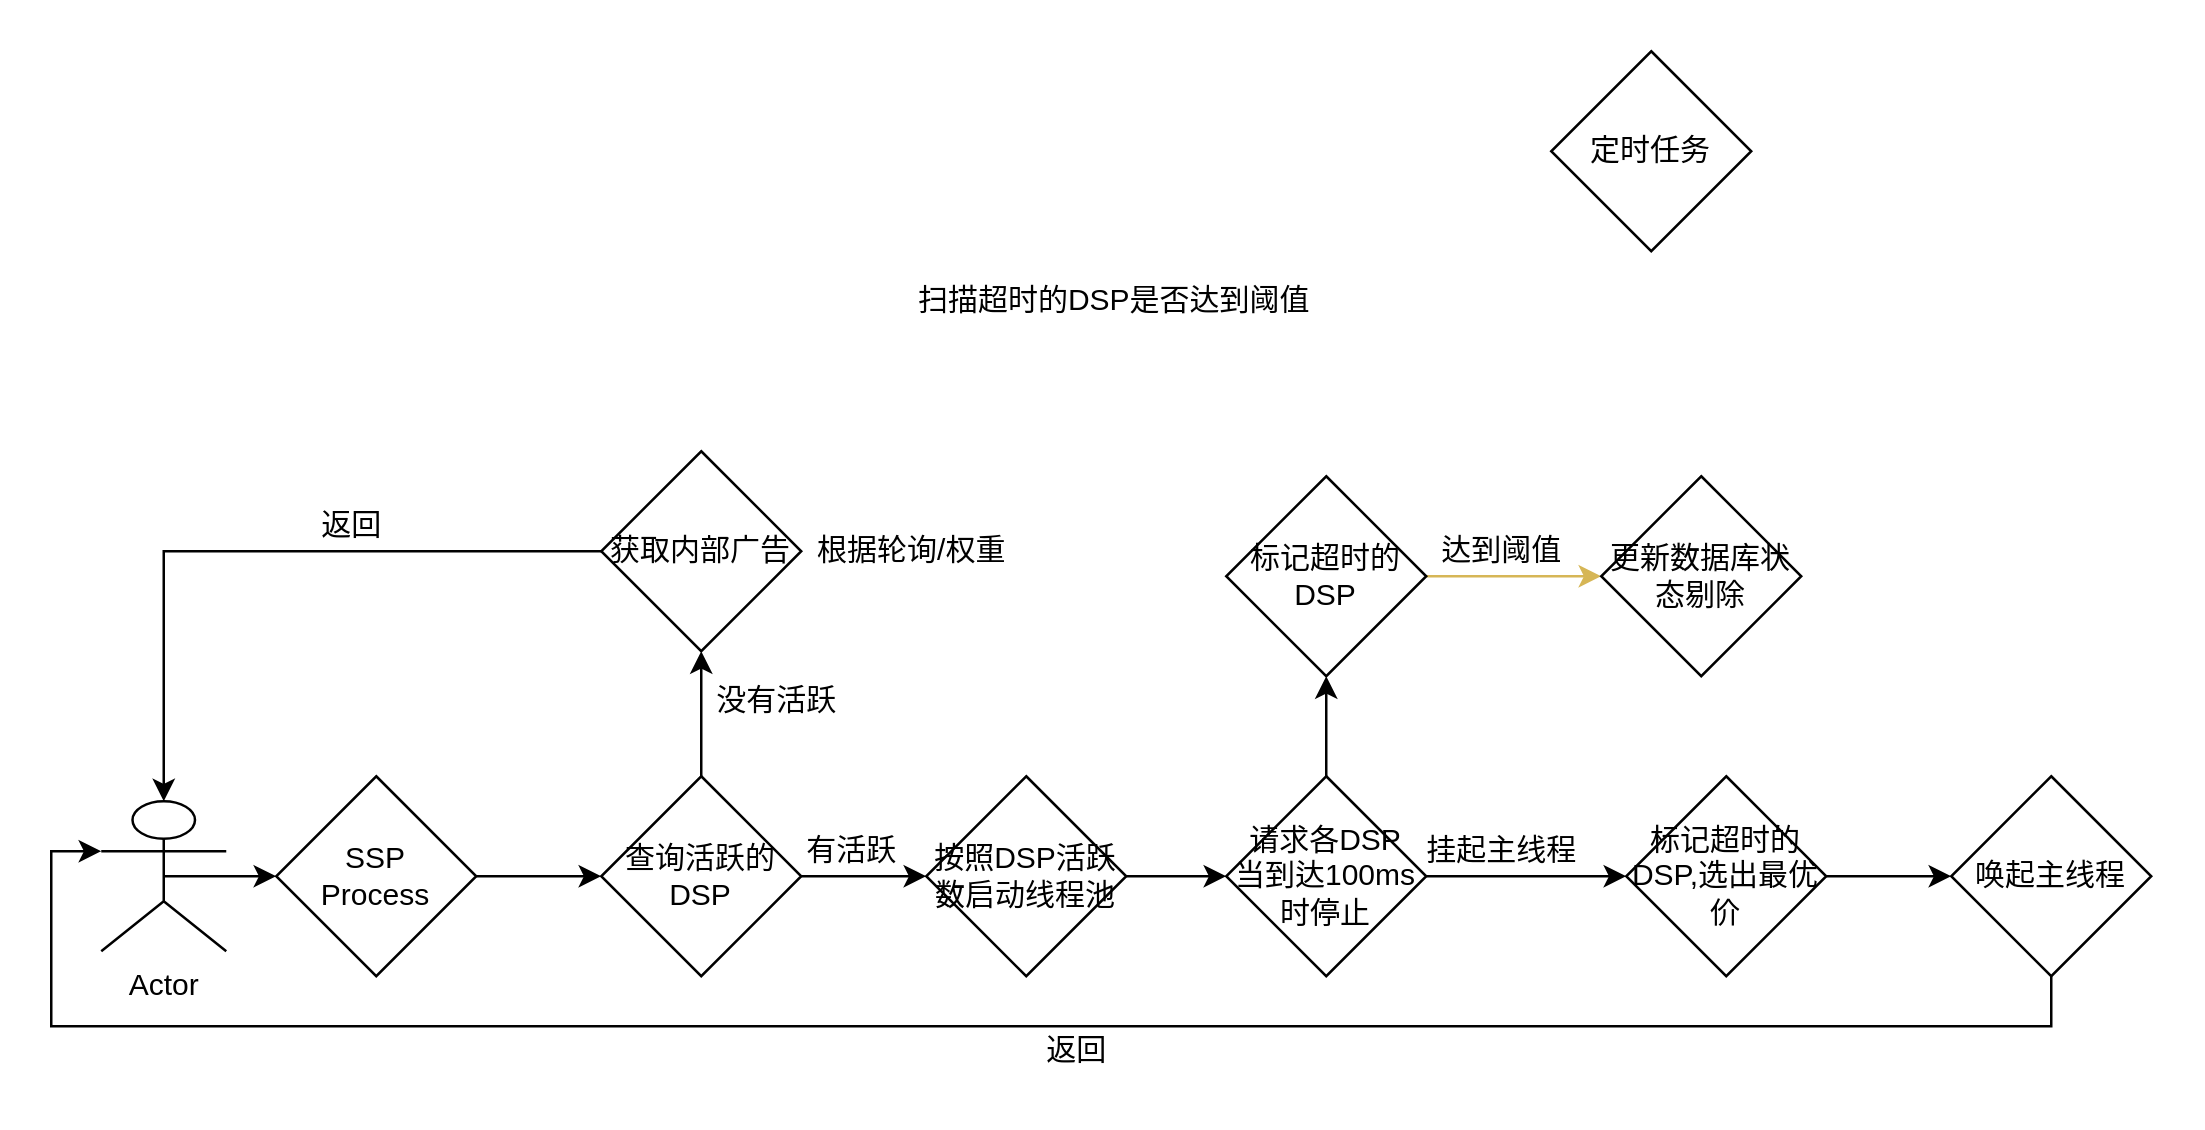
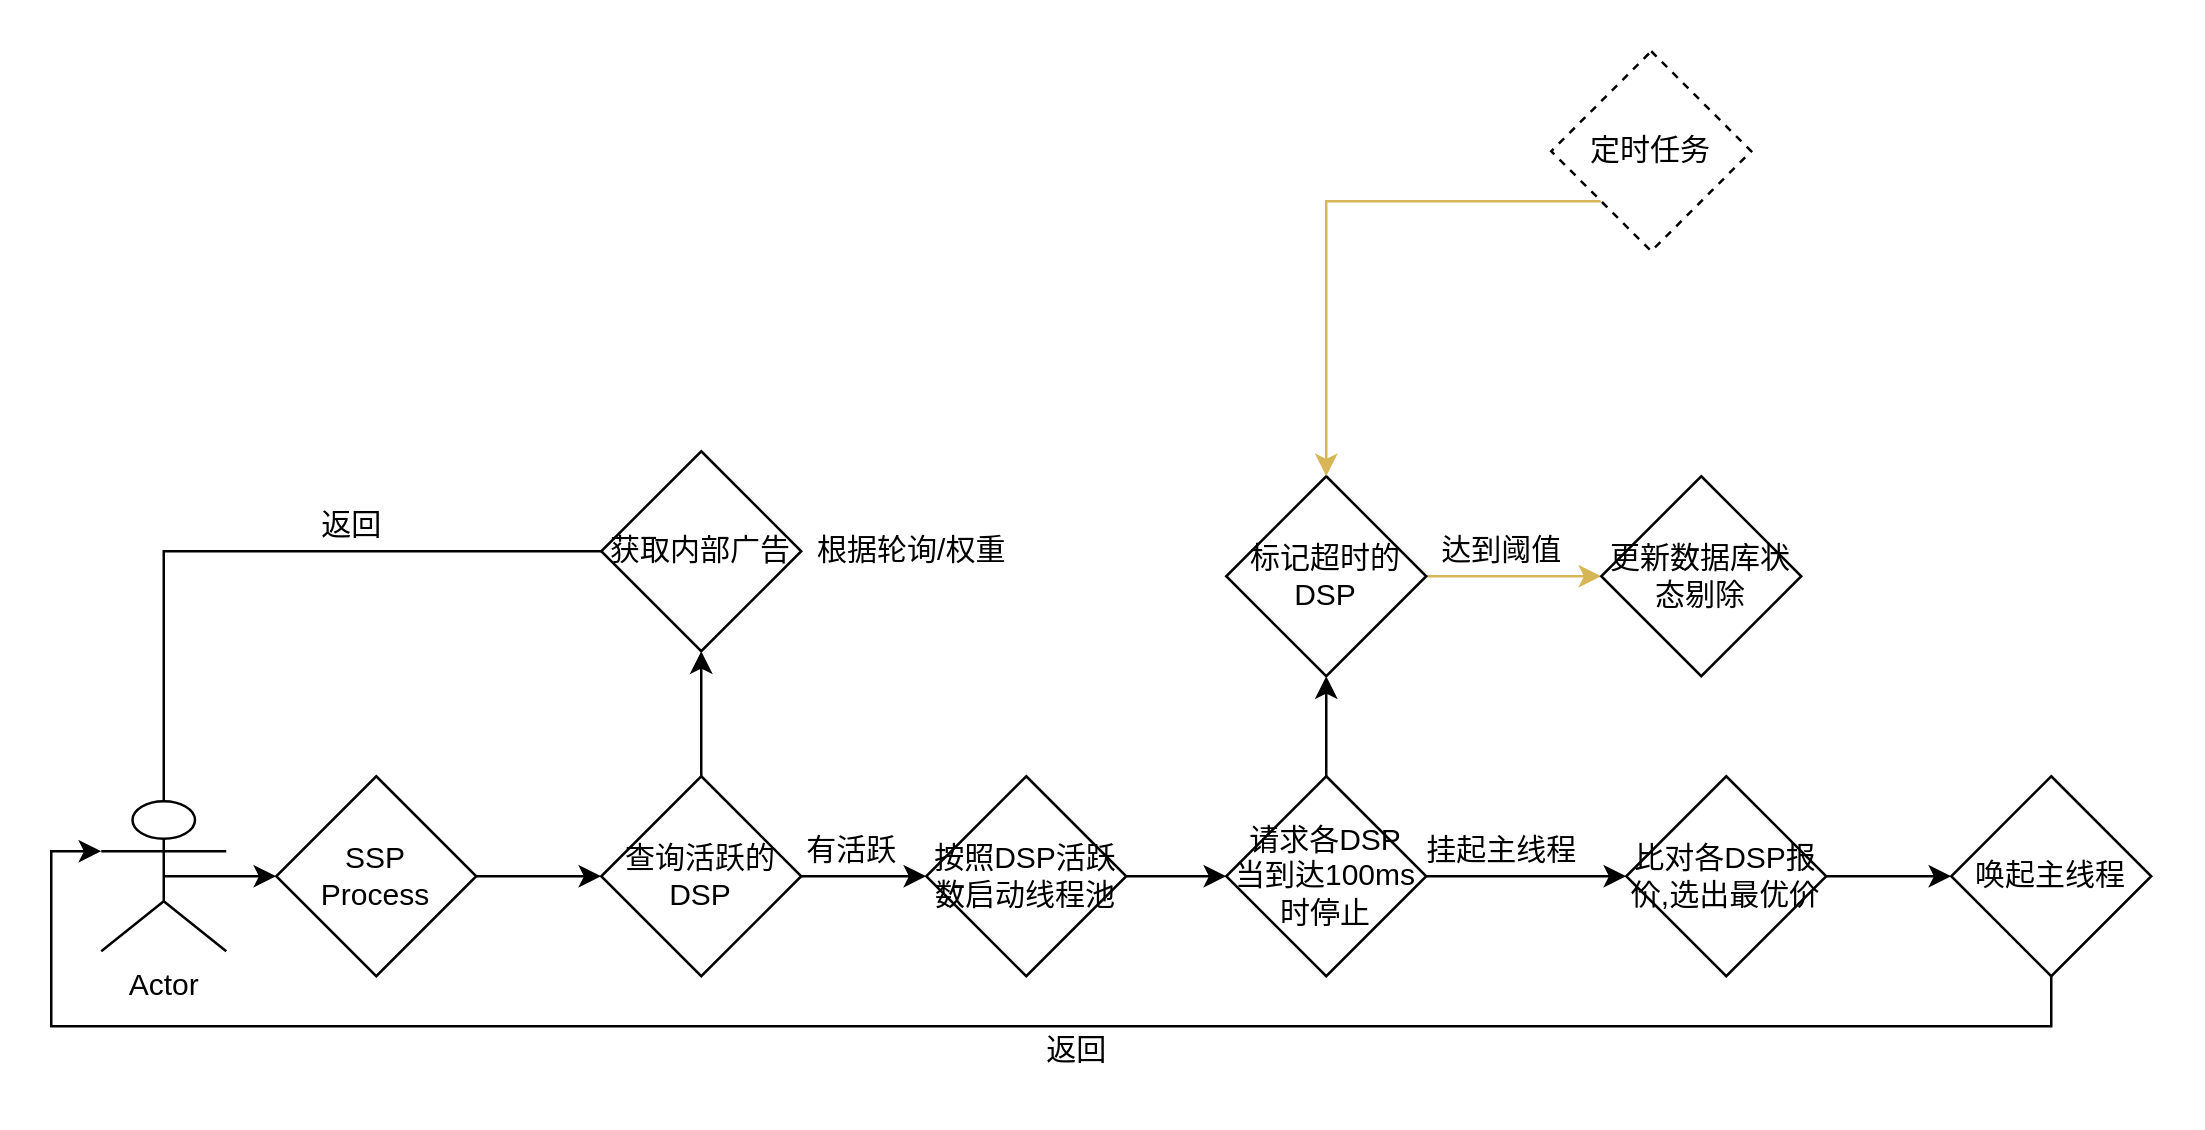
(1651, 151) -> (1651, 151)
none -> (1334, 201)
(1114, 301) -> none
(776, 701) -> none
(164, 783) -> (164, 790)
(1726, 876) -> (1726, 876)
